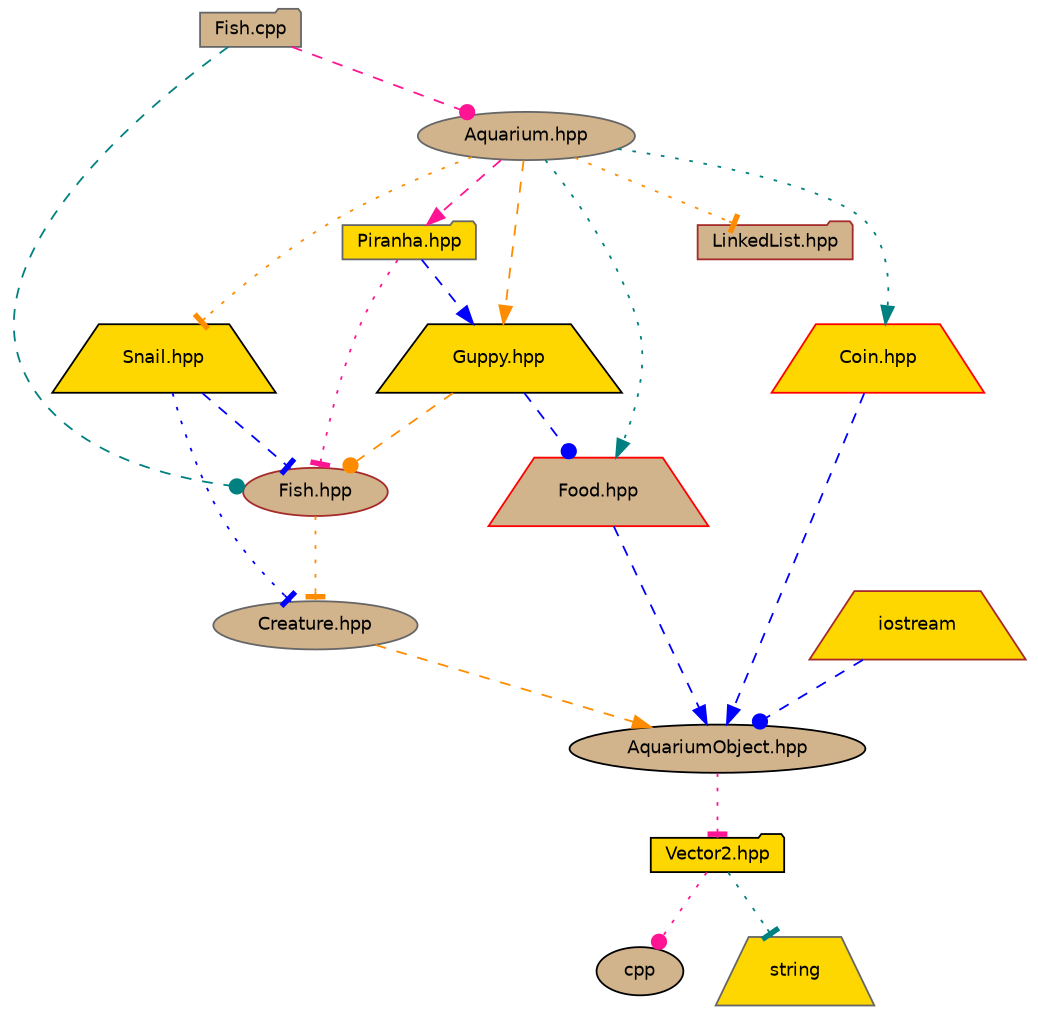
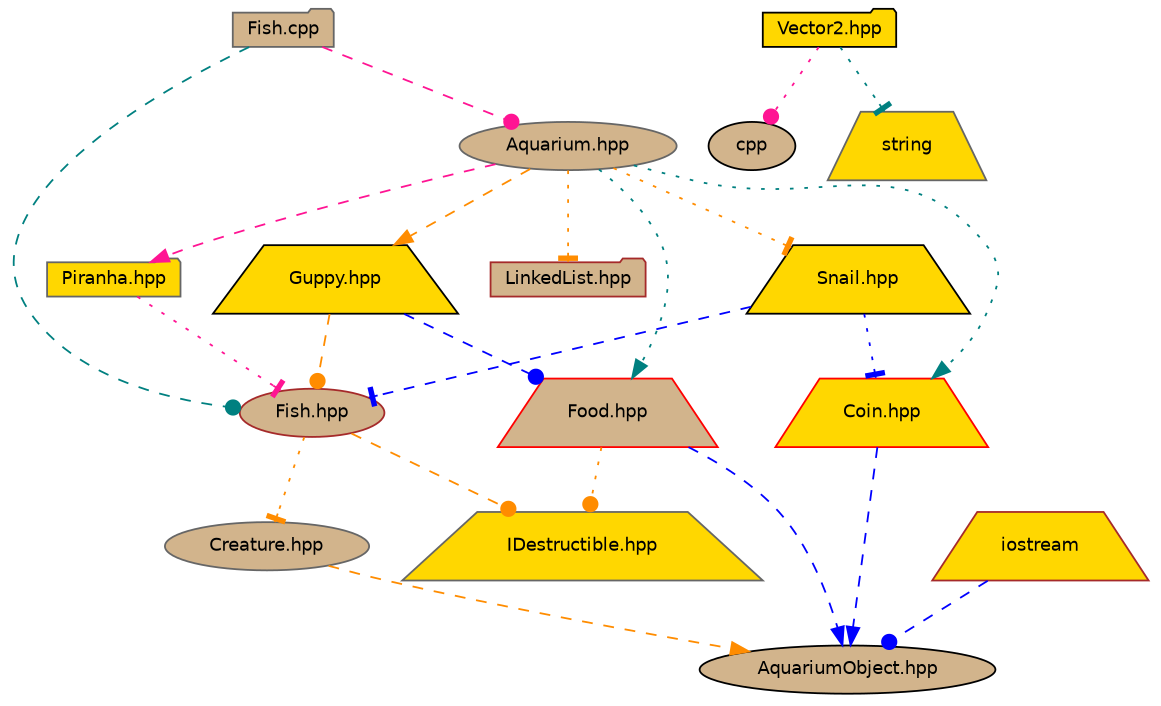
(442, 285) -> none
(214, 502) -> (869, 341)
none -> (583, 546)
(717, 801) -> none
